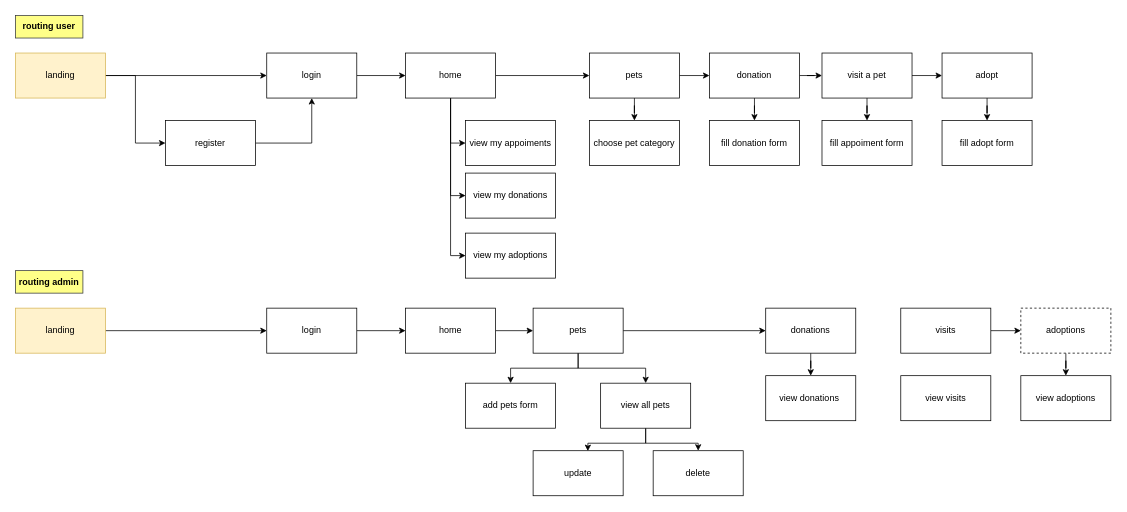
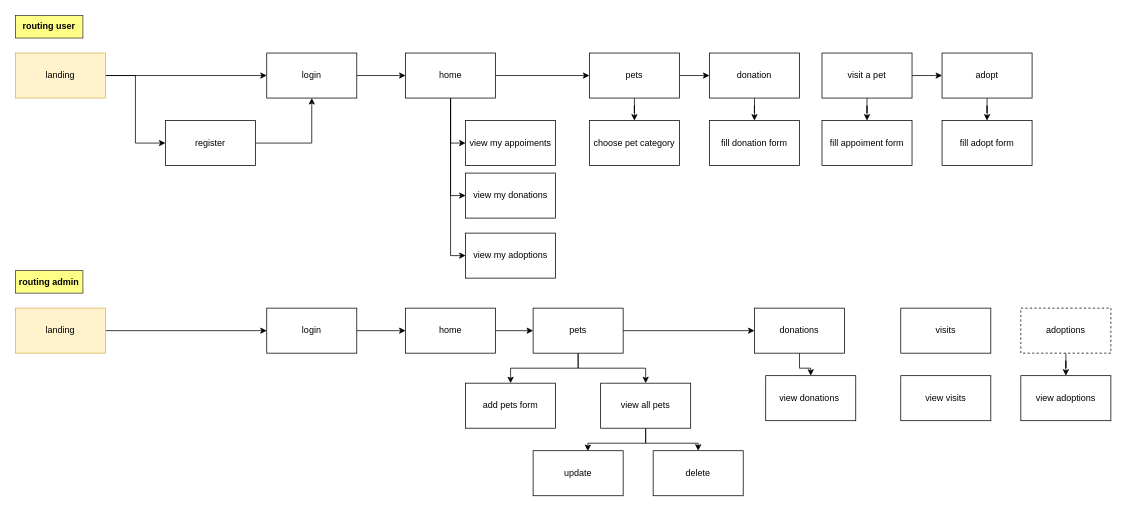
(813, 75) -> none
(810, 330) -> (799, 330)
(1002, 330) -> none
